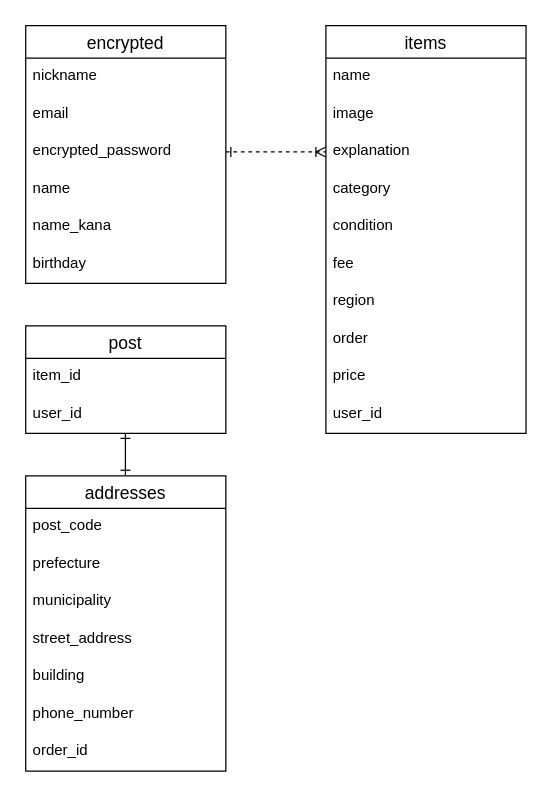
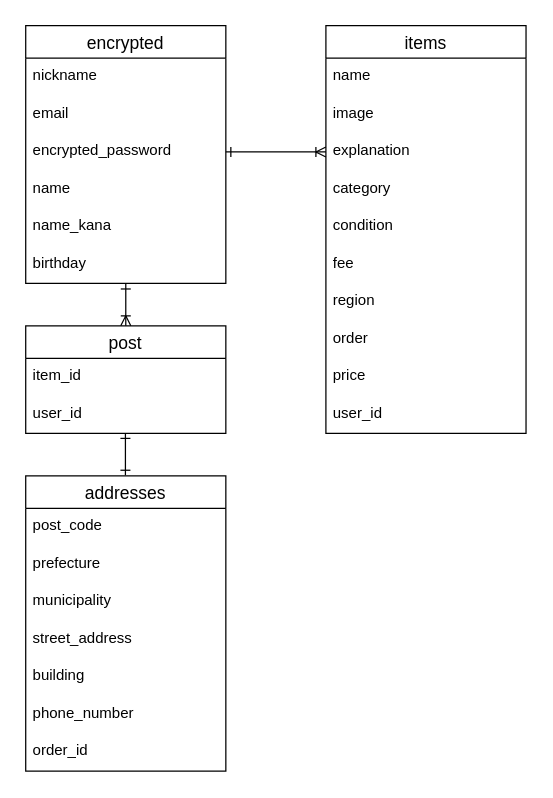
(276, 152) -> (276, 152)
none -> (126, 305)
